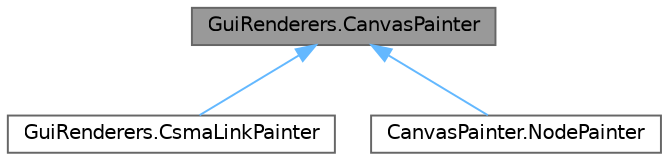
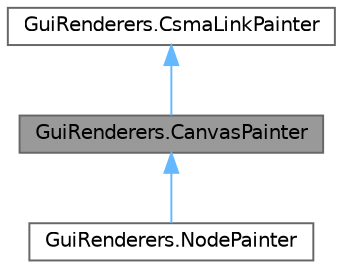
(249, 85) -> (171, 90)
(516, 134) -> (171, 242)
